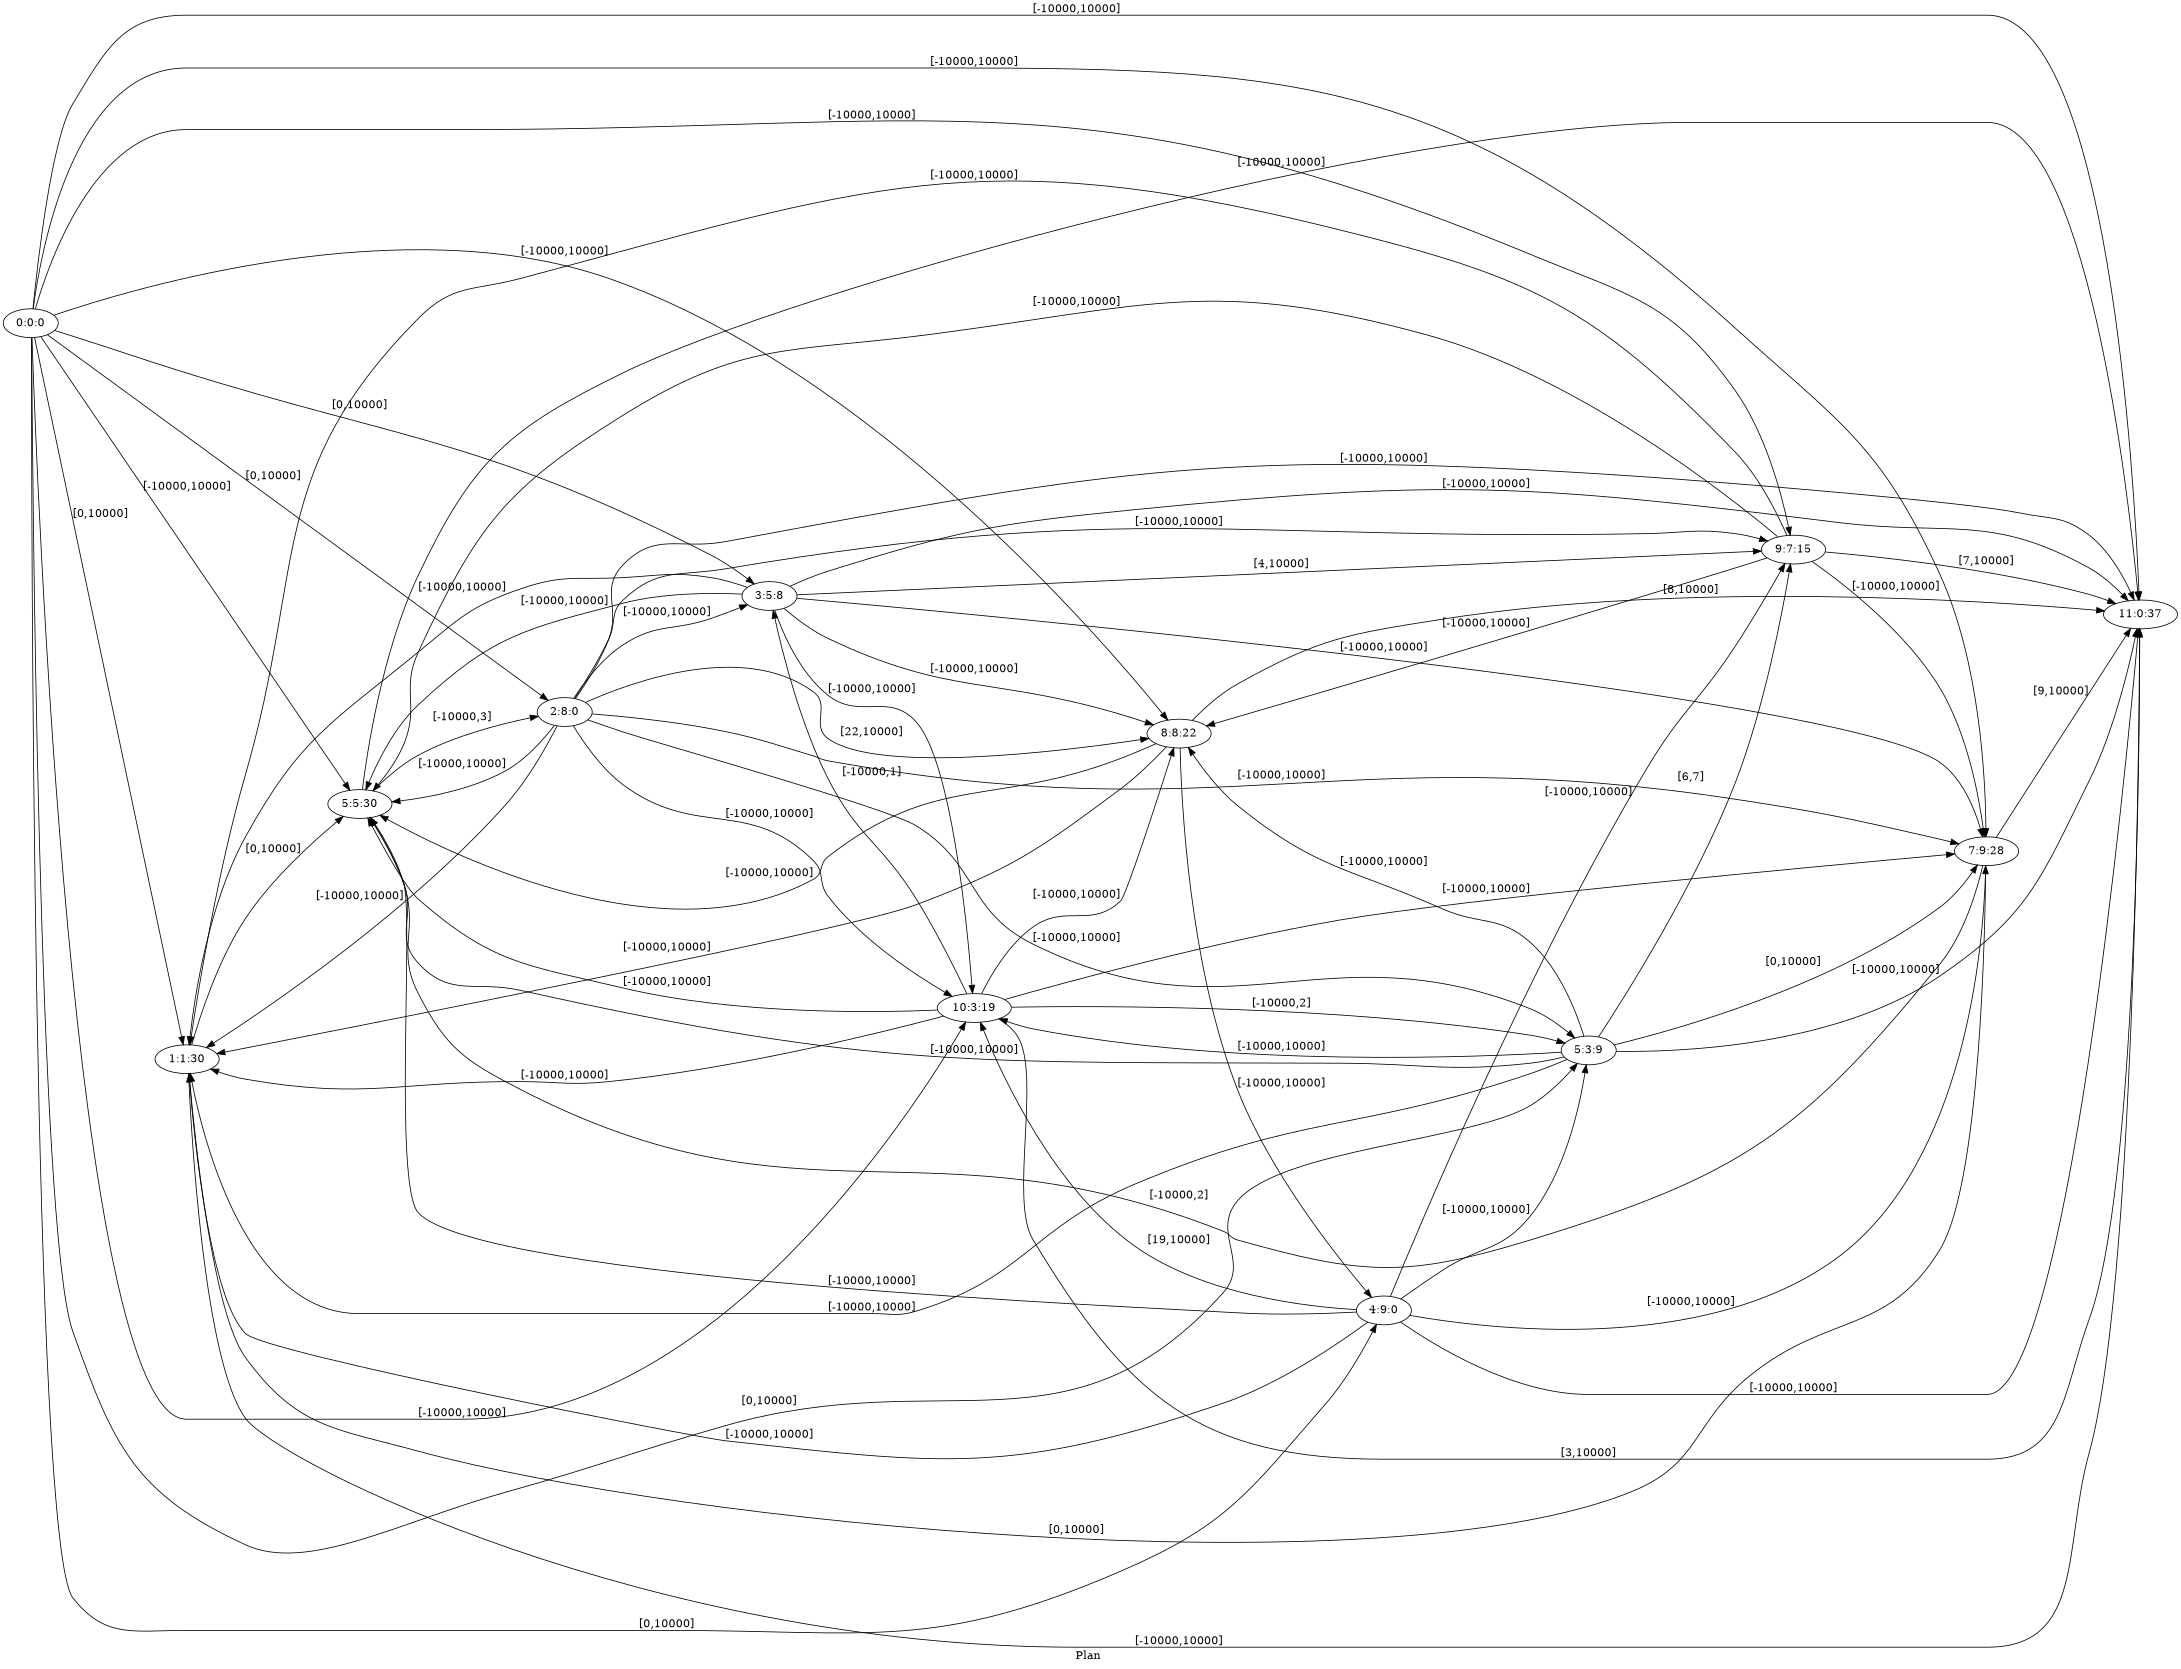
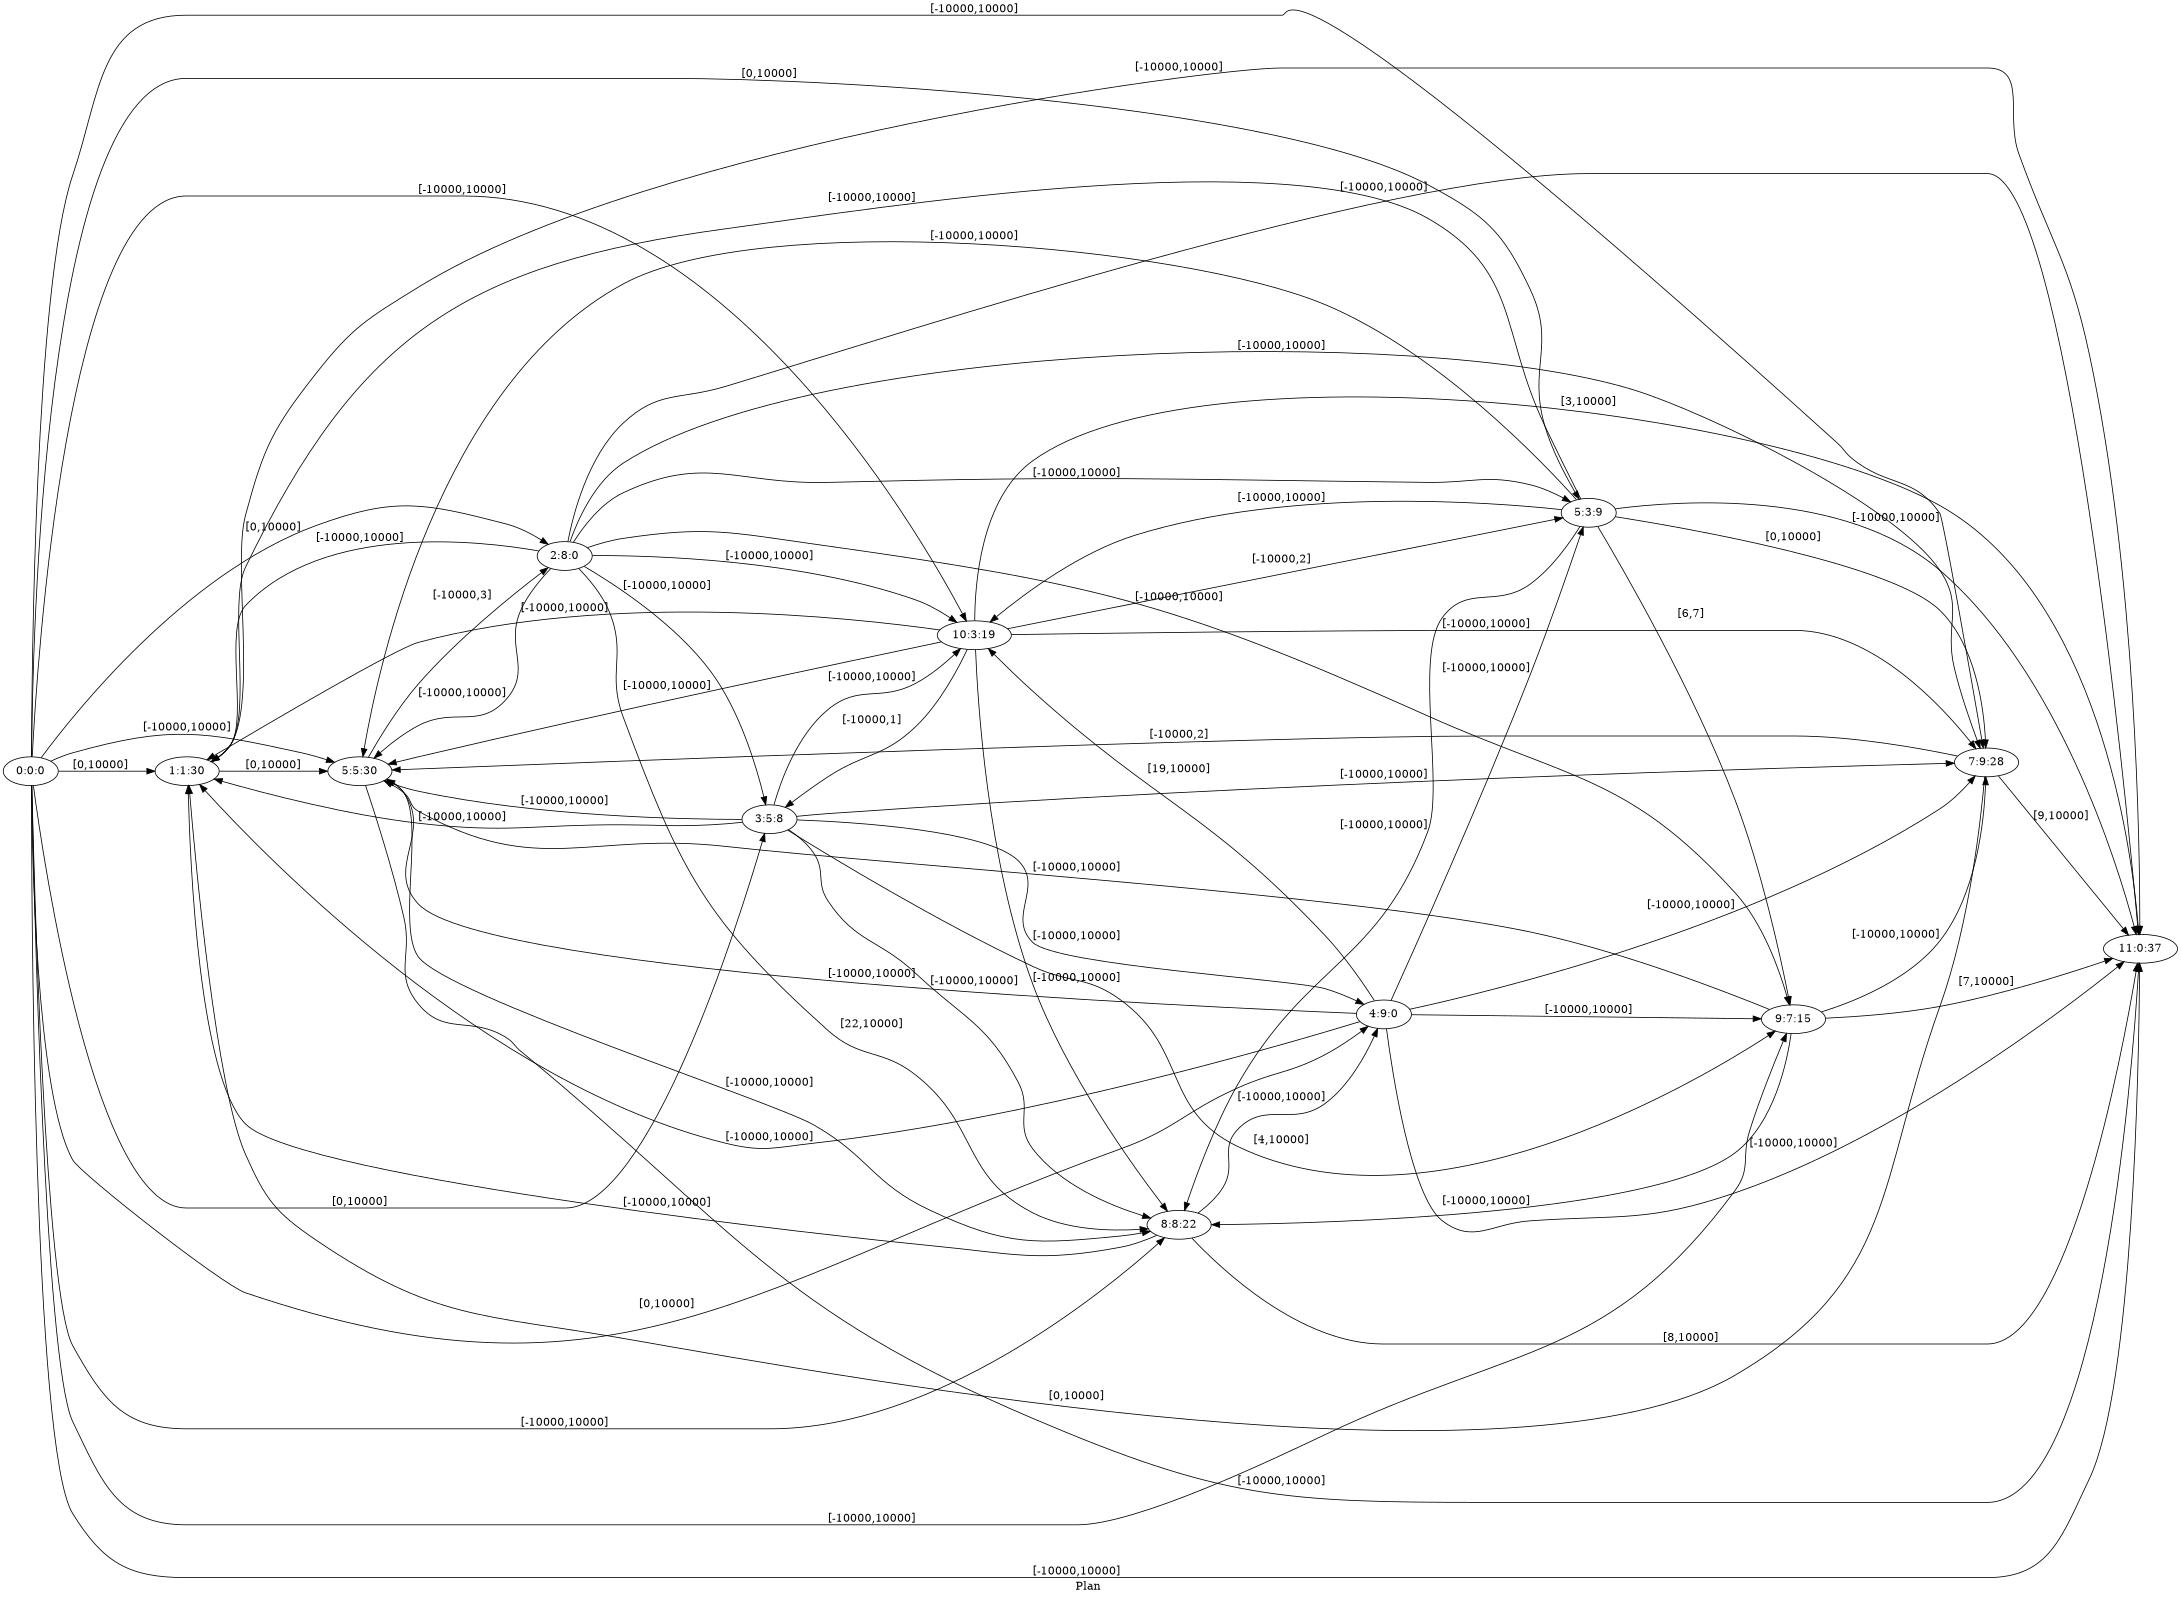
(771, 213) -> none
(1460, 490) -> (1040, 946)
(781, 892) -> (695, 1078)
